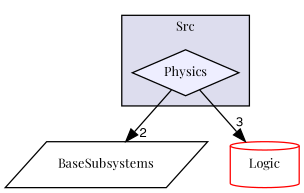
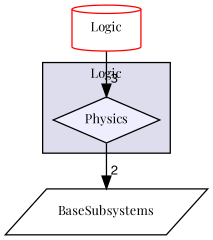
(186, 27) -> (106, 75)
(221, 114) -> (106, 70)
